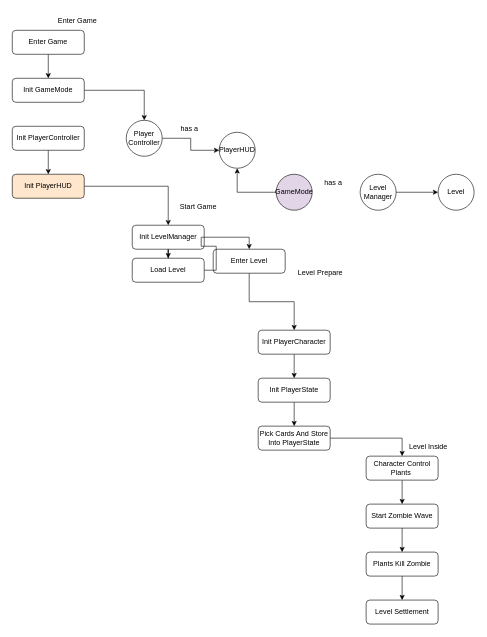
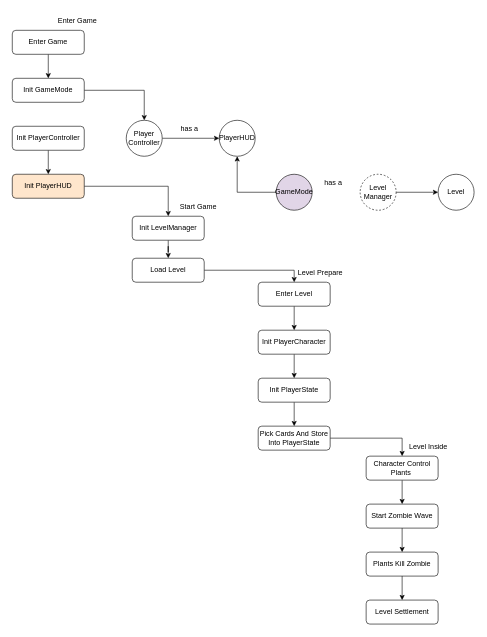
(237, 150) -> (237, 138)
(378, 192) -> (378, 192)
(168, 237) -> (168, 228)
(249, 261) -> (294, 294)
